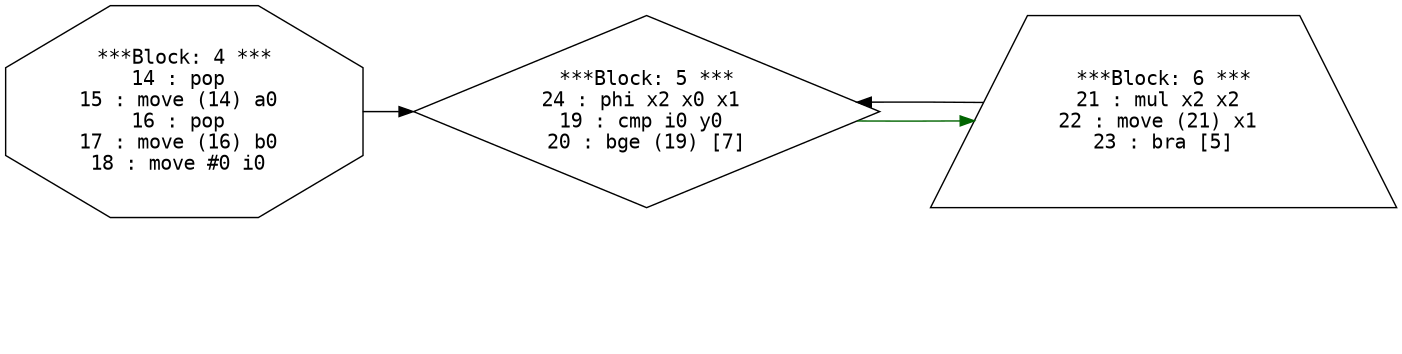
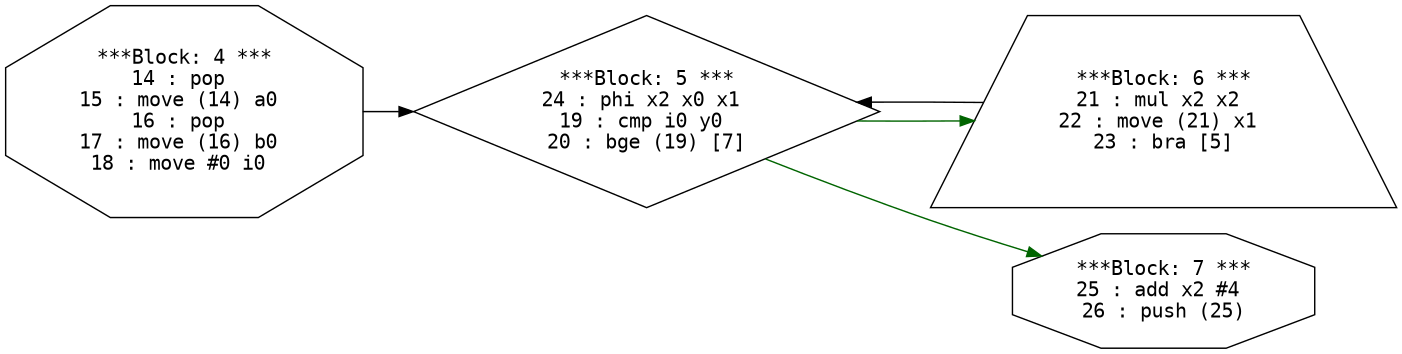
none -> (1164, 291)
